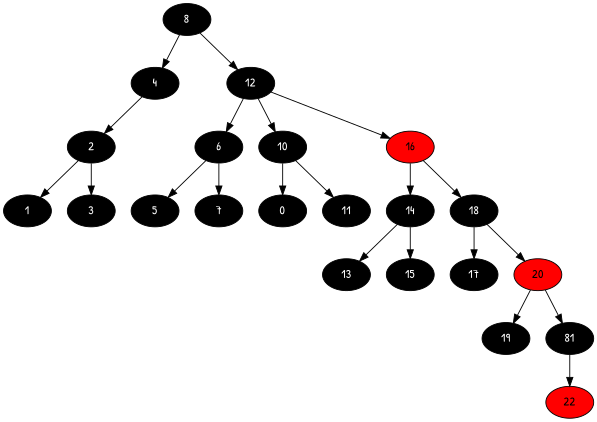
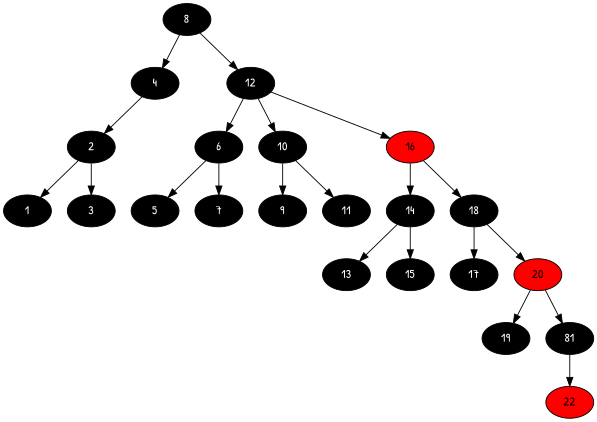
(283, 211) -> (283, 211)
